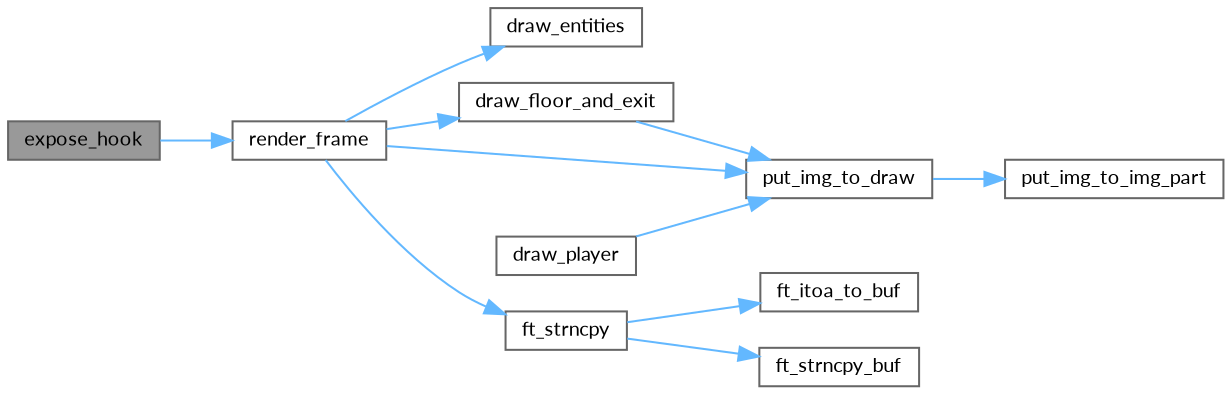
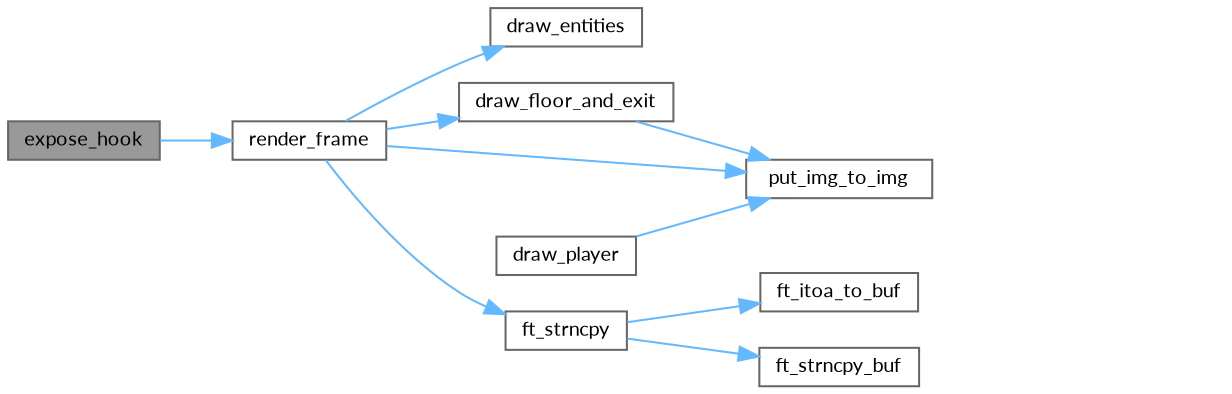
(839, 179) -> (839, 179)
(1114, 179) -> none
